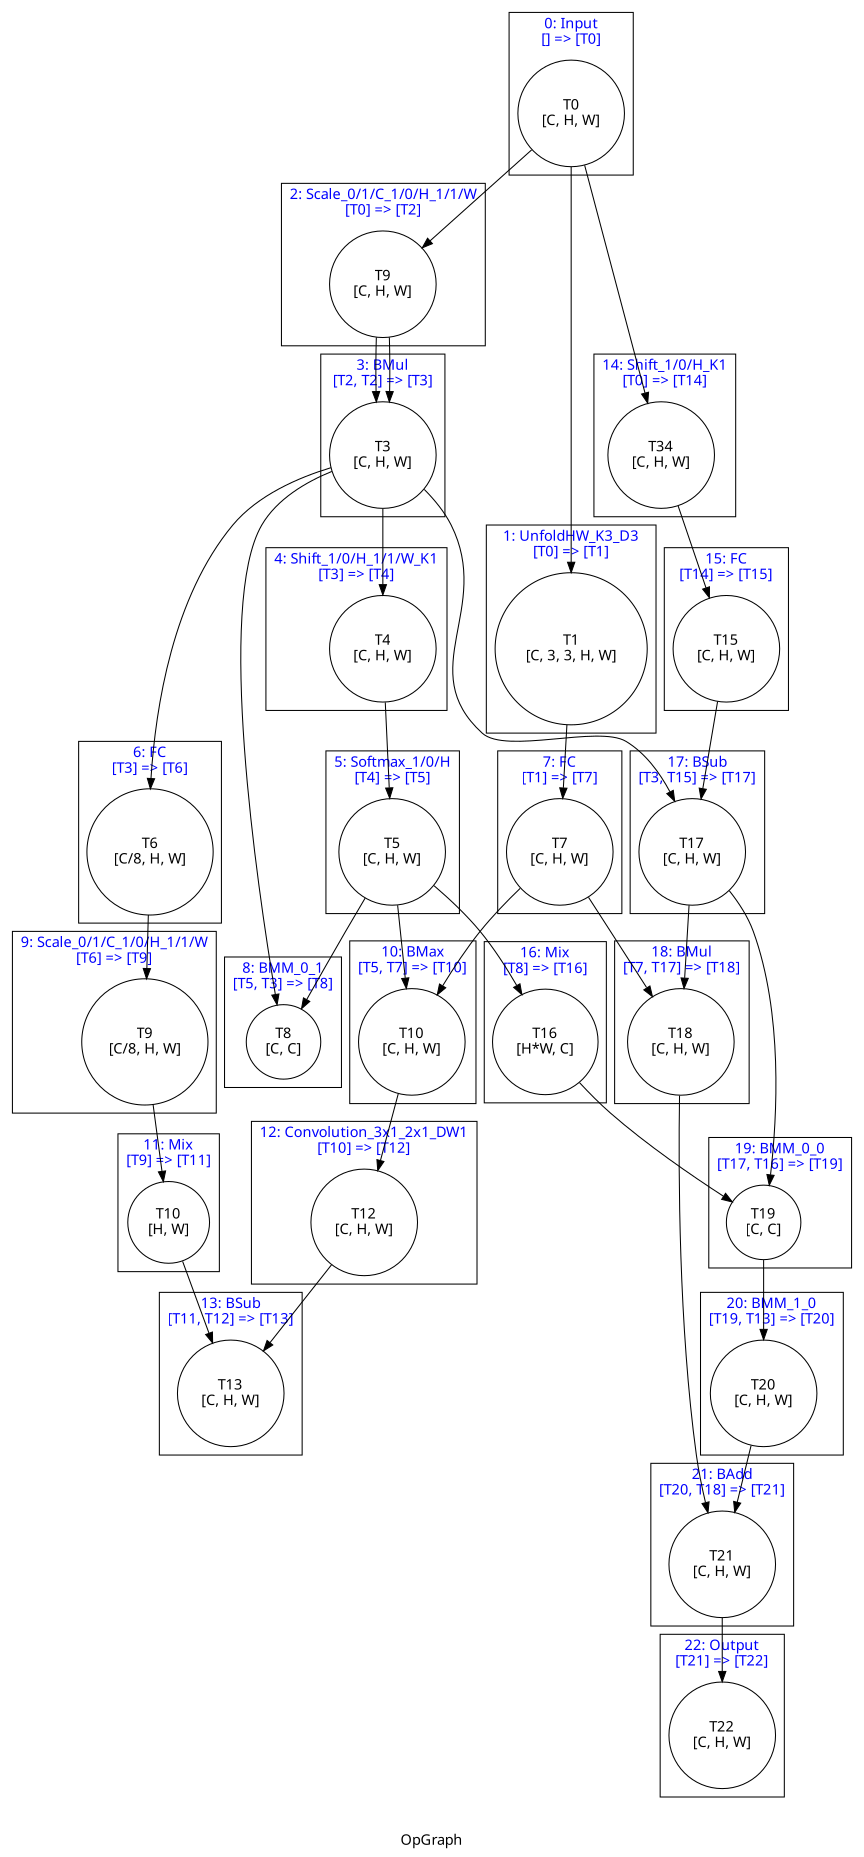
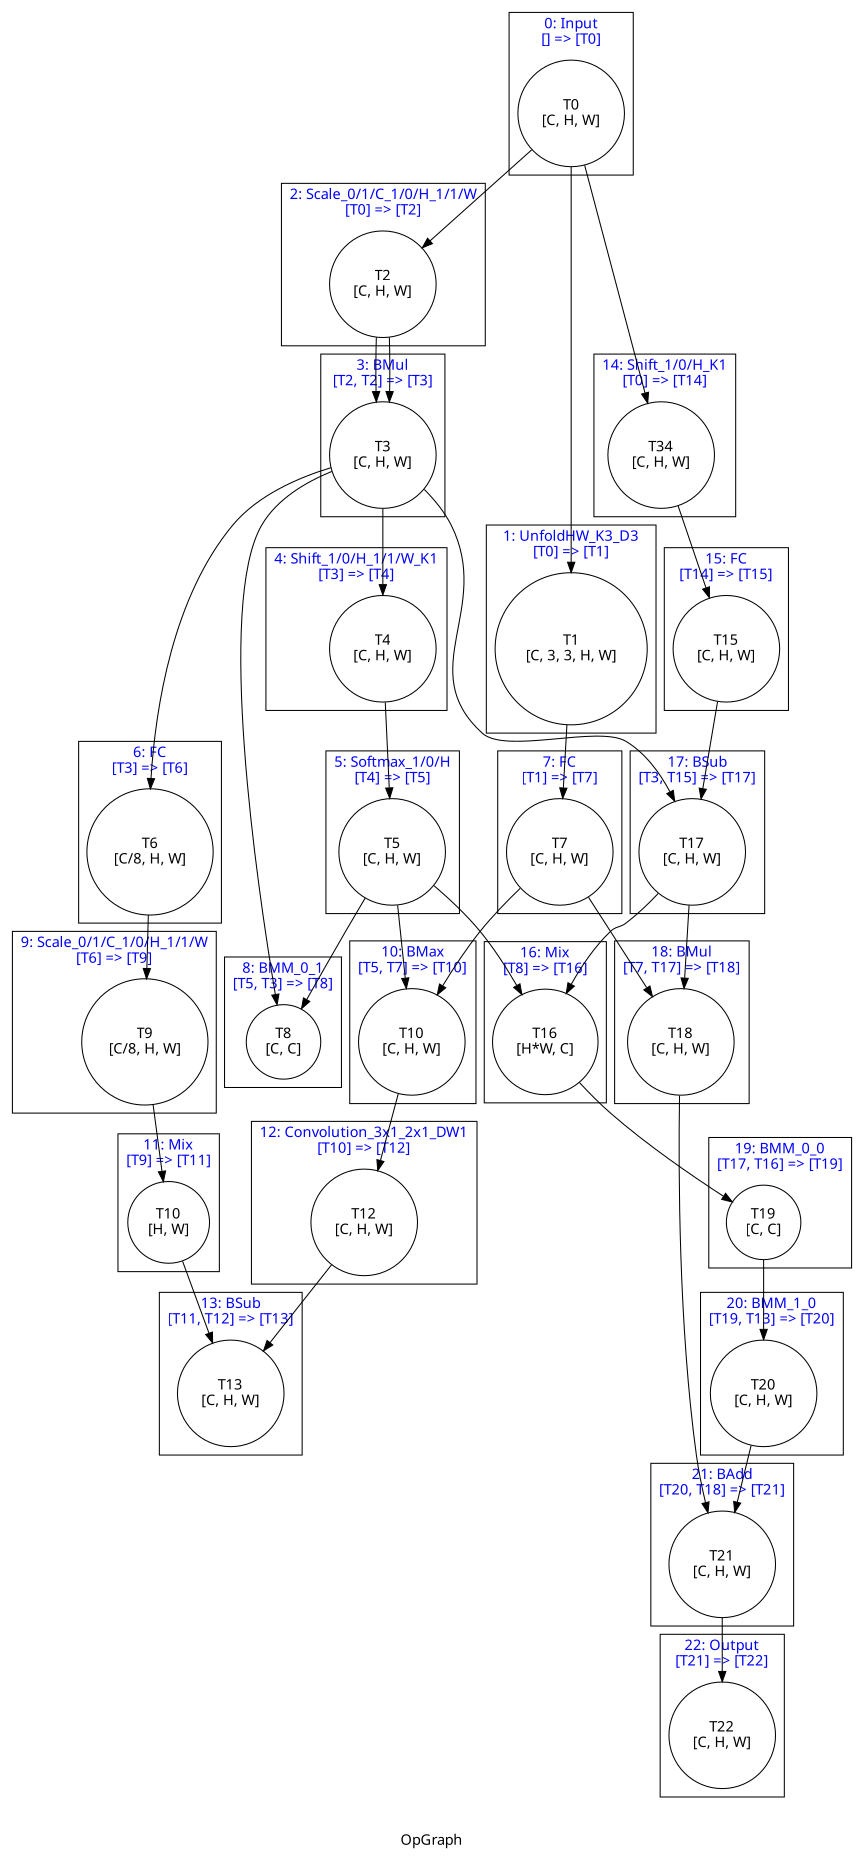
(383, 284) -> (383, 284)
(774, 1028) -> (617, 927)
